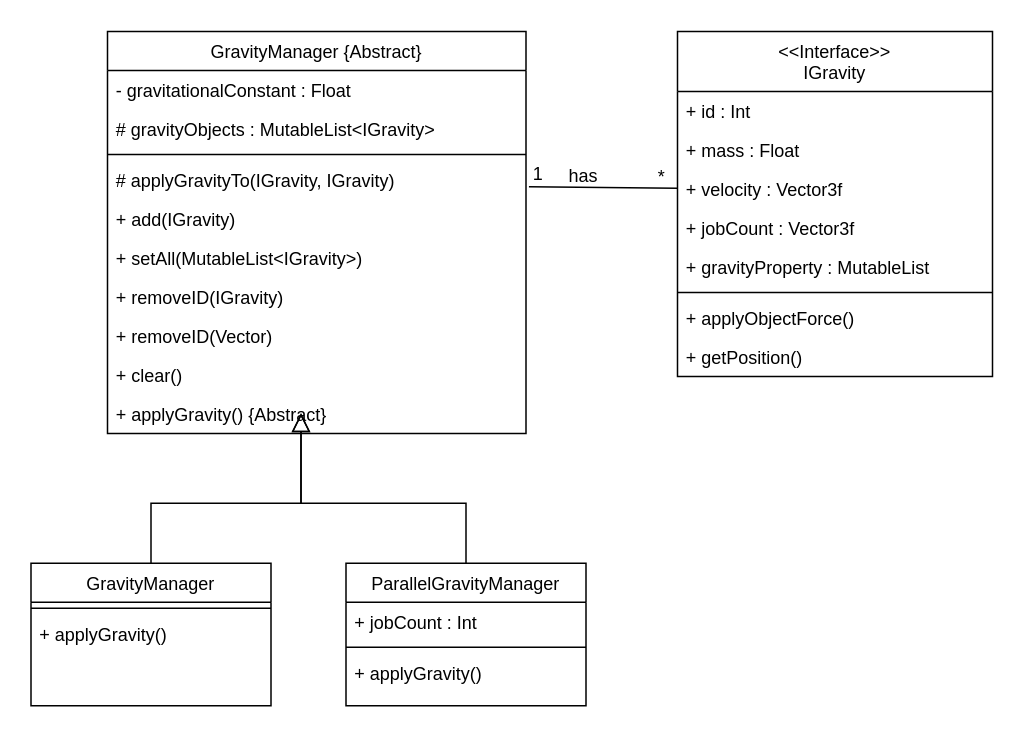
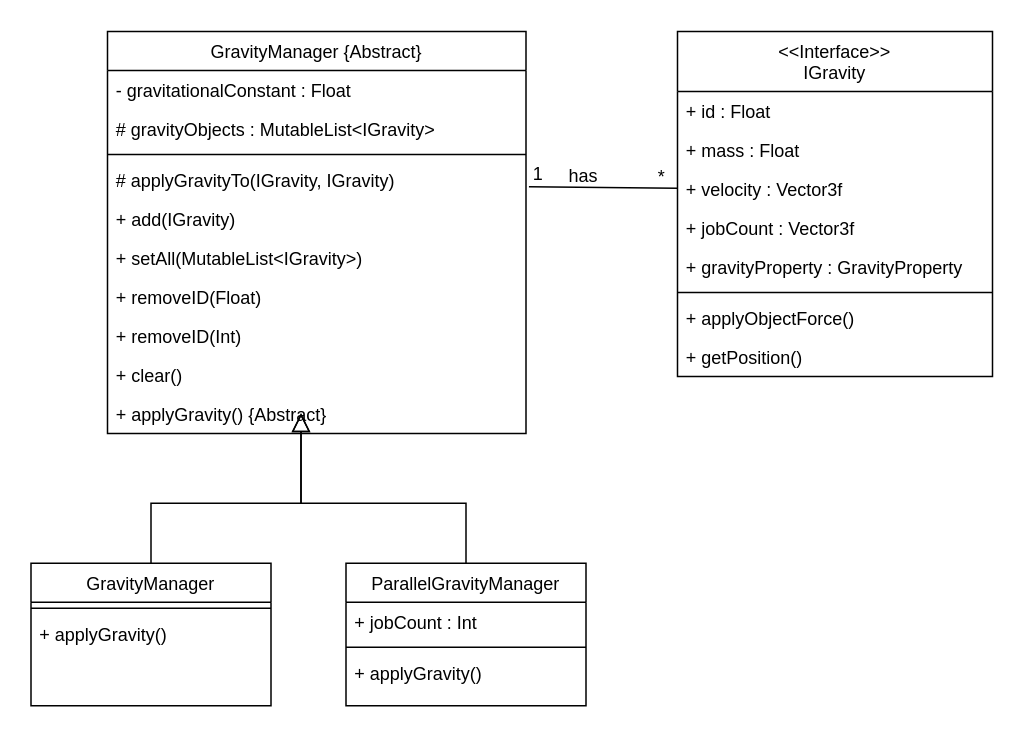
(727, 112) -> (734, 112)
(825, 268) -> (848, 268)
(214, 298) -> (199, 298)
(206, 337) -> (191, 337)
